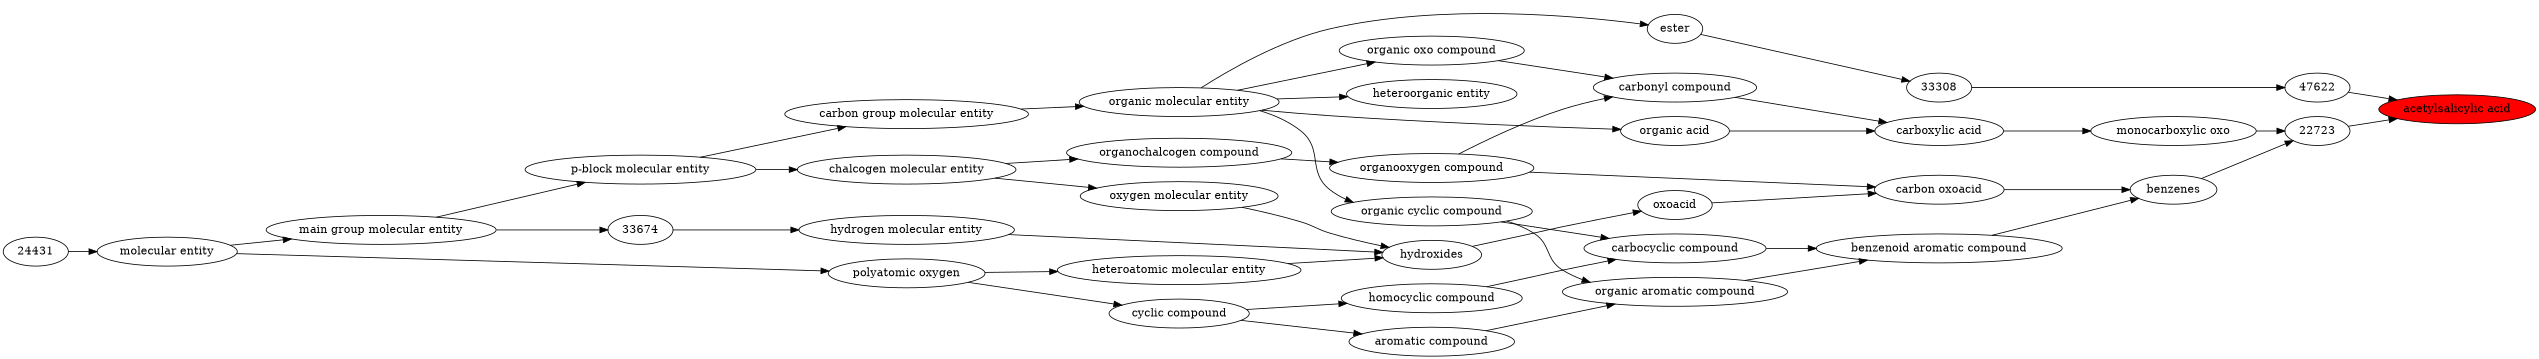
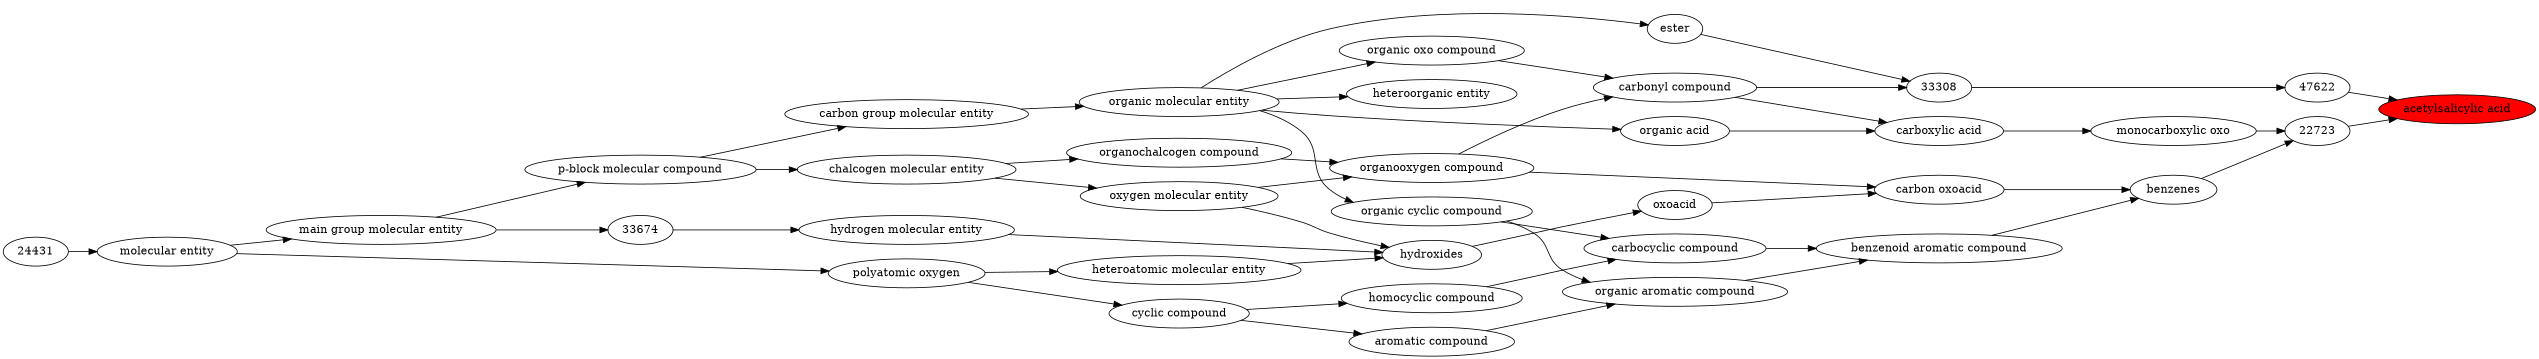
none -> (1828, 88)
(640, 170) -> (640, 170)
none -> (1301, 183)
